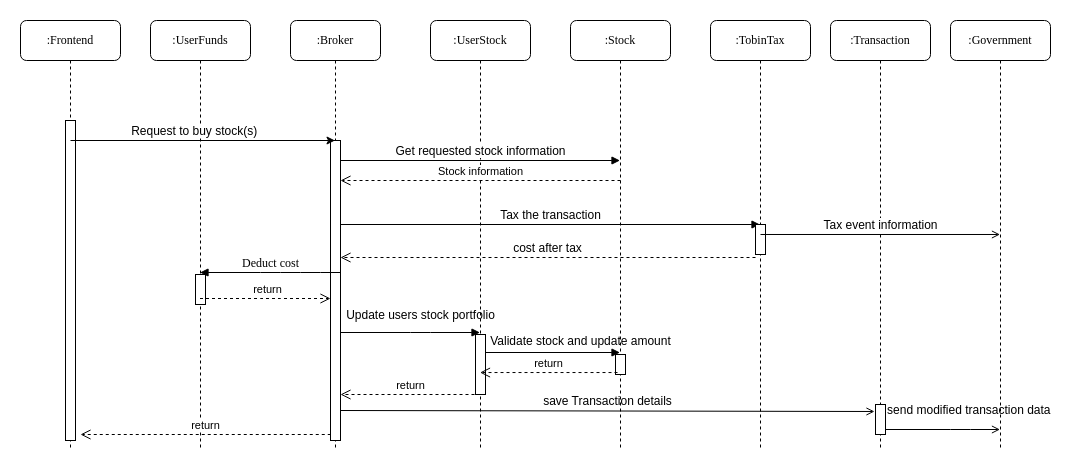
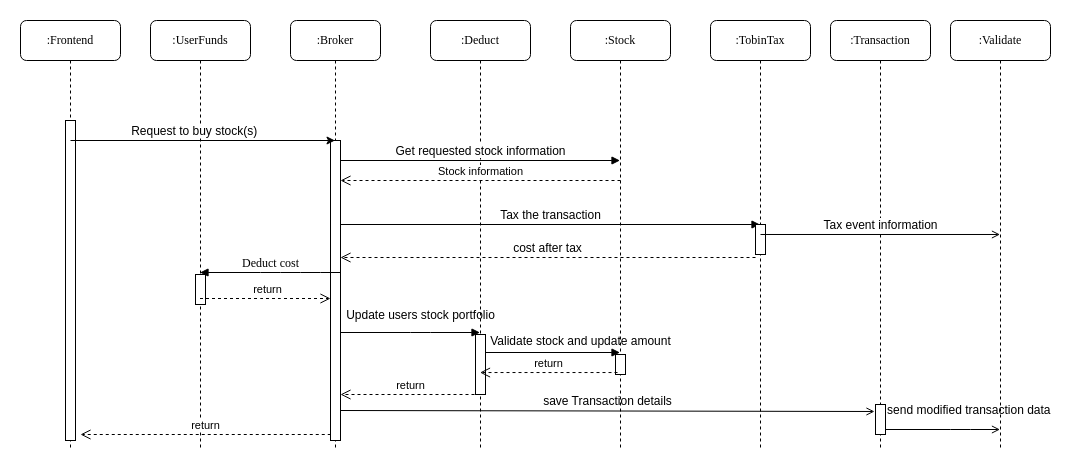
(481, 41) -> (481, 41)
(1001, 41) -> (1001, 41)
